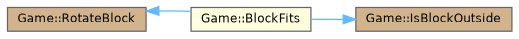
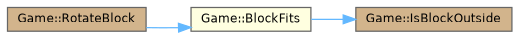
(175, 11) -> (162, 28)
